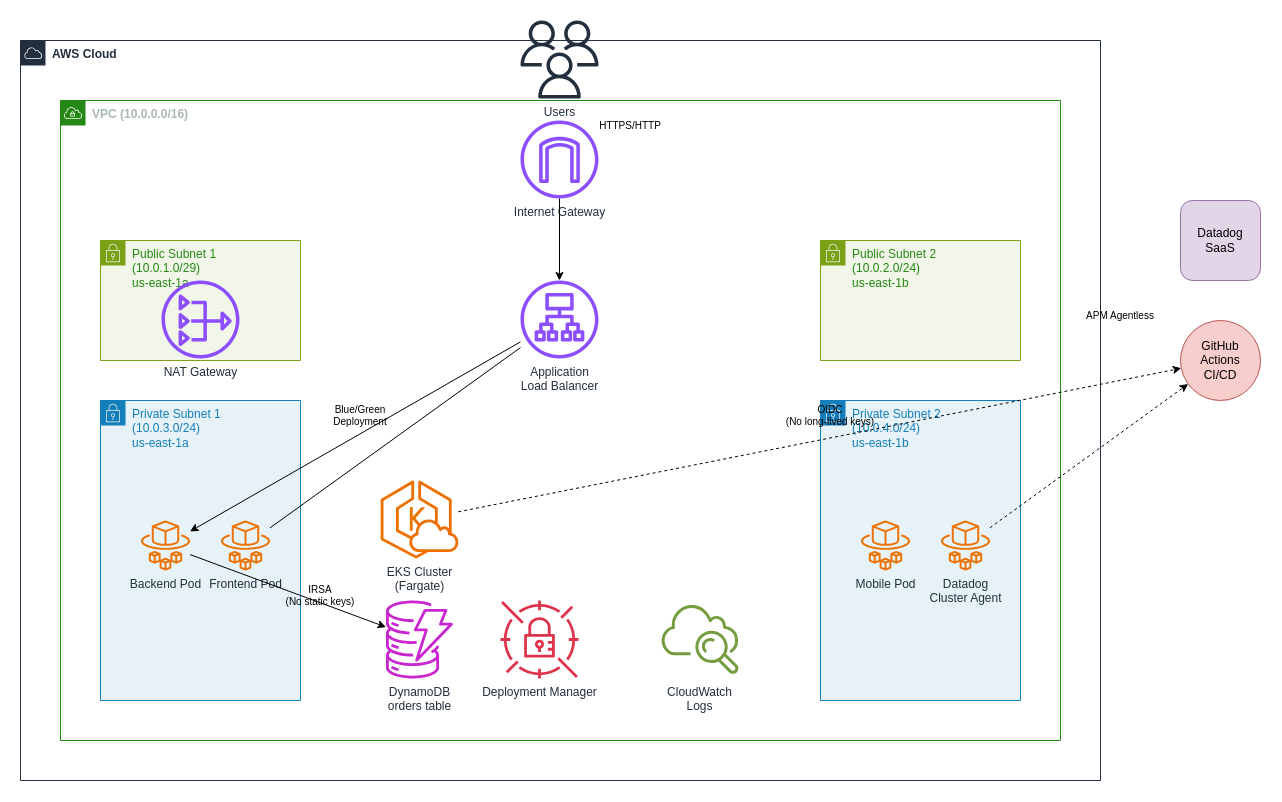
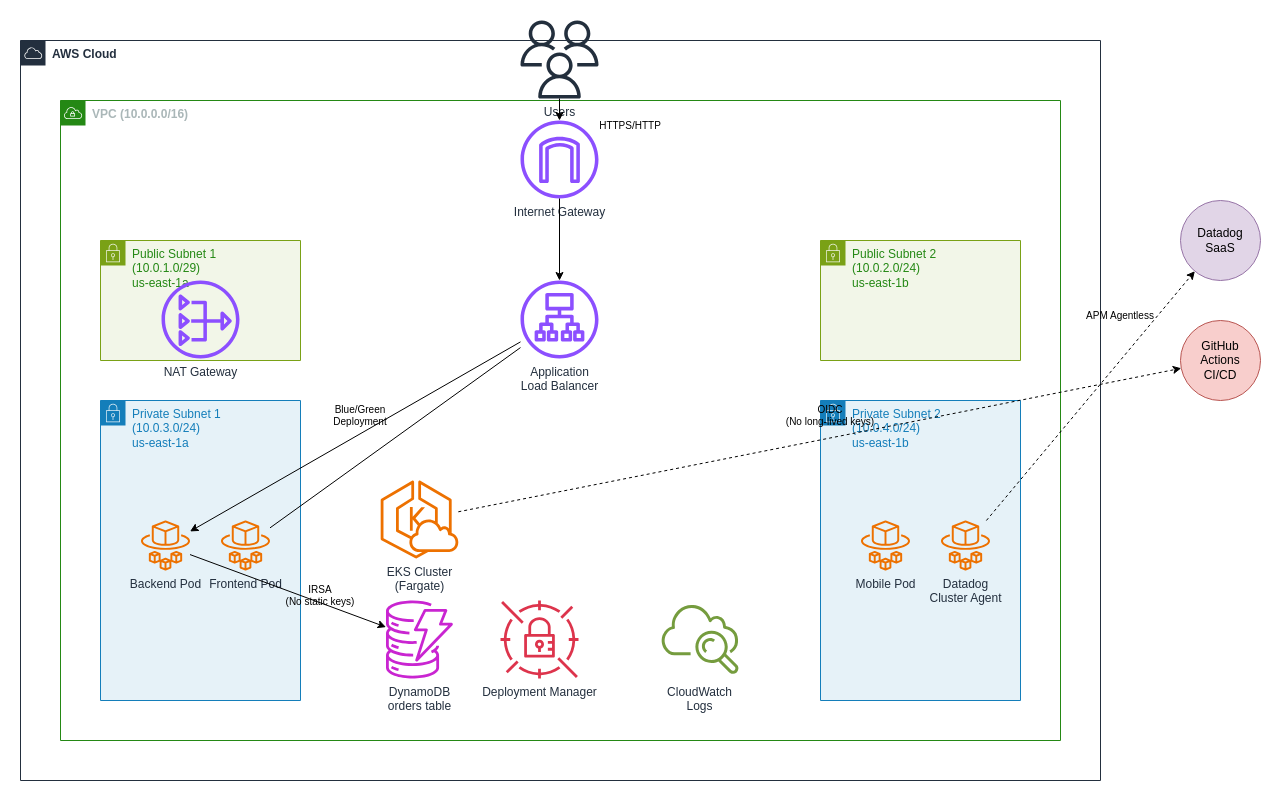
none -> (560, 106)
(1221, 241) -> (1221, 241)
(1086, 458) -> (1089, 398)
